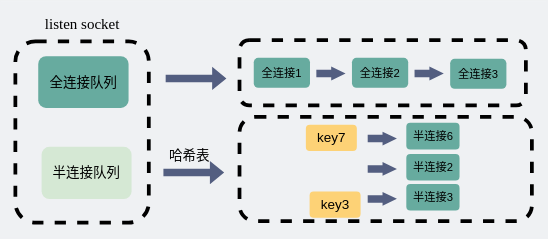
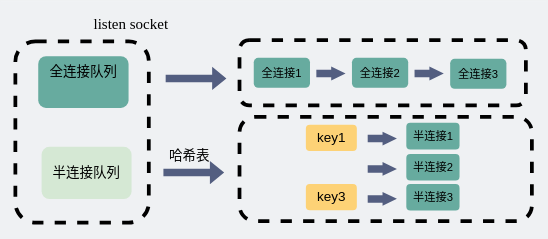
(82, 23) -> (131, 23)
(84, 83) -> (84, 72)
(434, 136) -> (434, 136)
(332, 138) -> (332, 138)
(335, 204) -> (332, 197)
